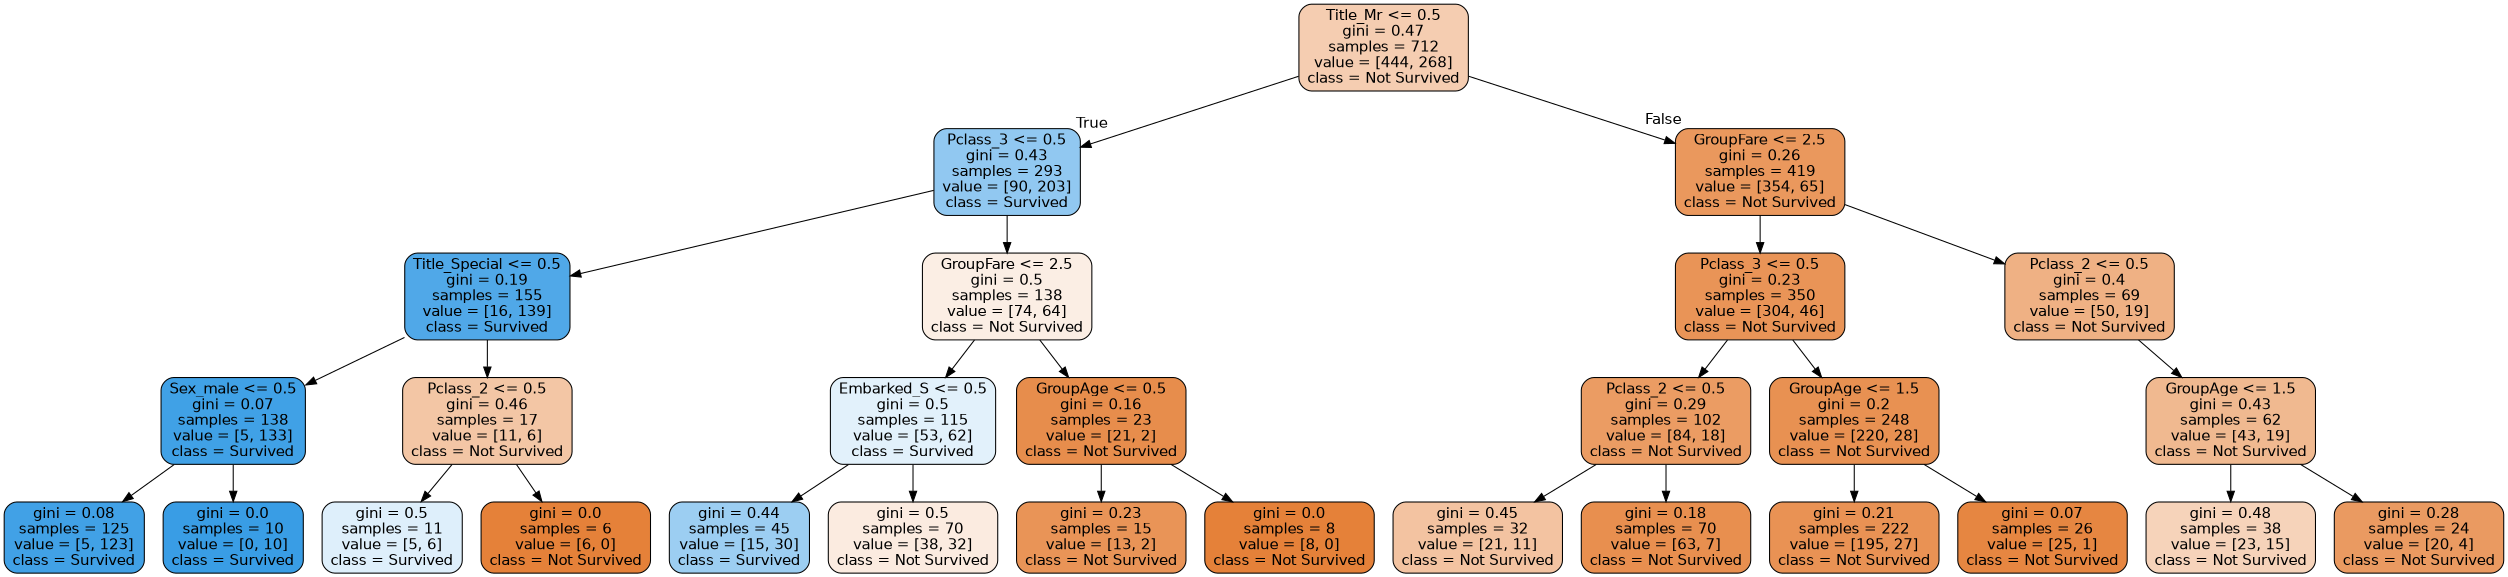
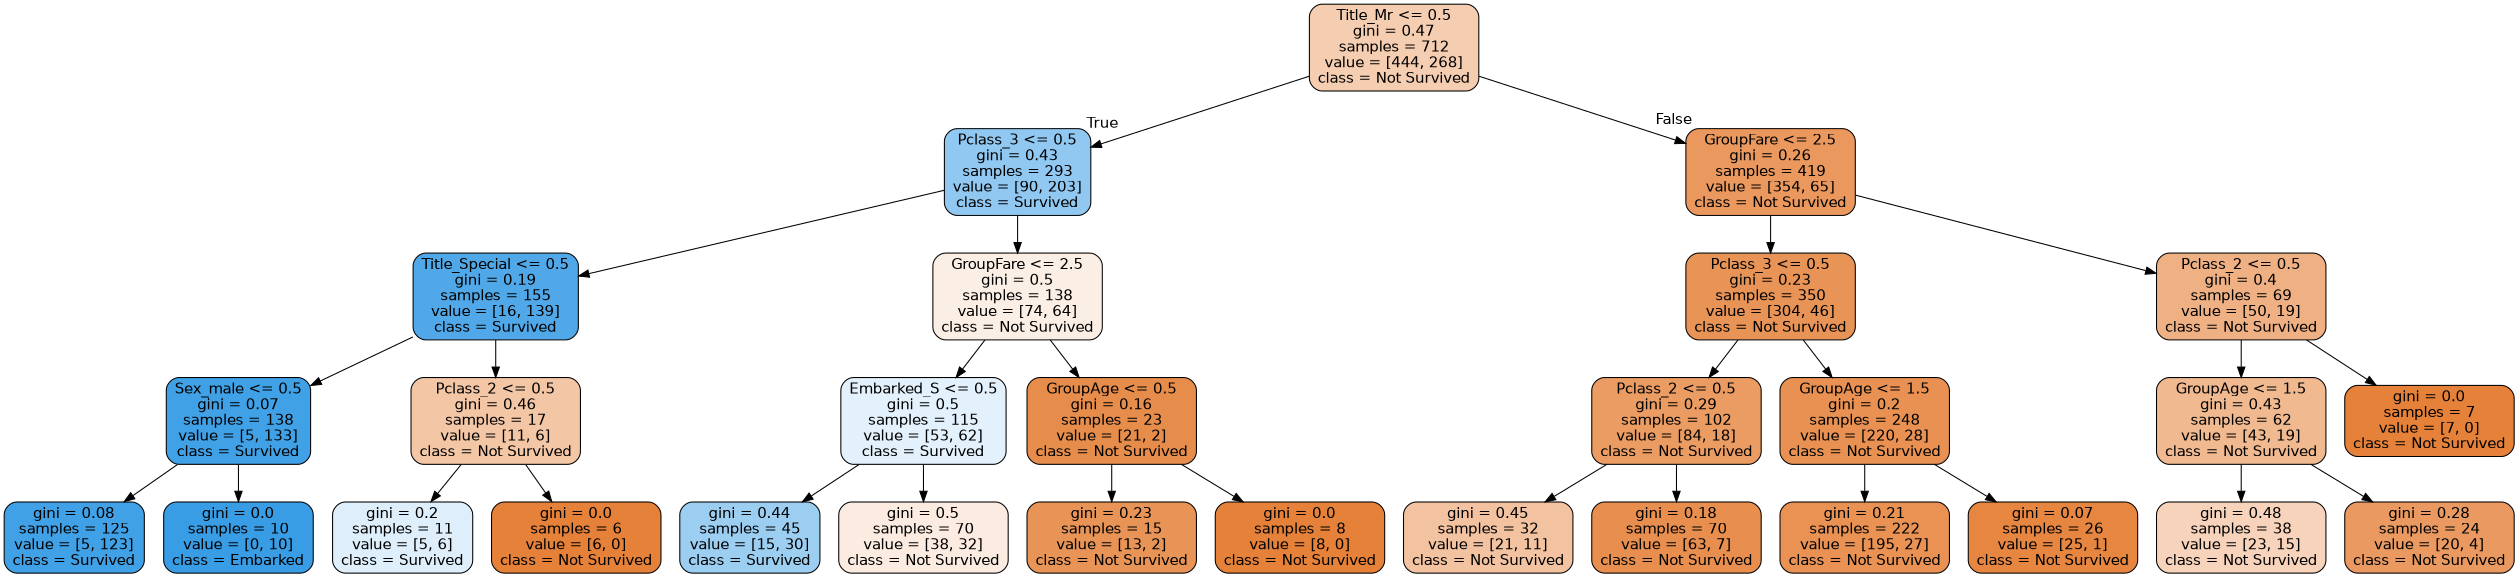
none -> (2429, 421)
(233, 538) -> (238, 538)
(392, 538) -> (403, 538)
